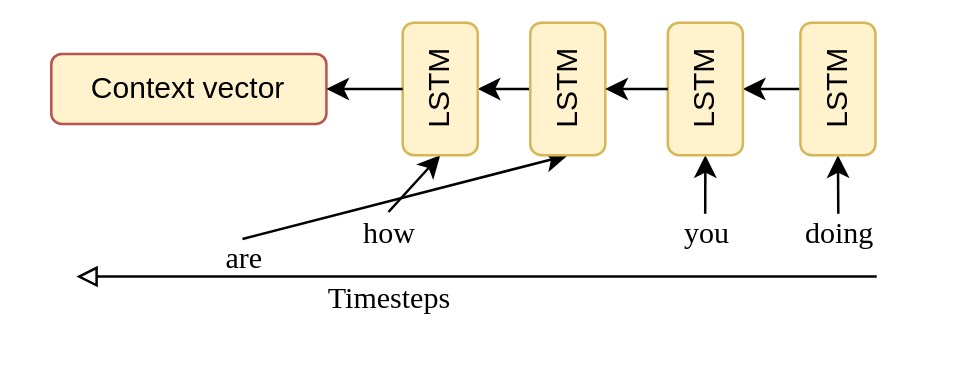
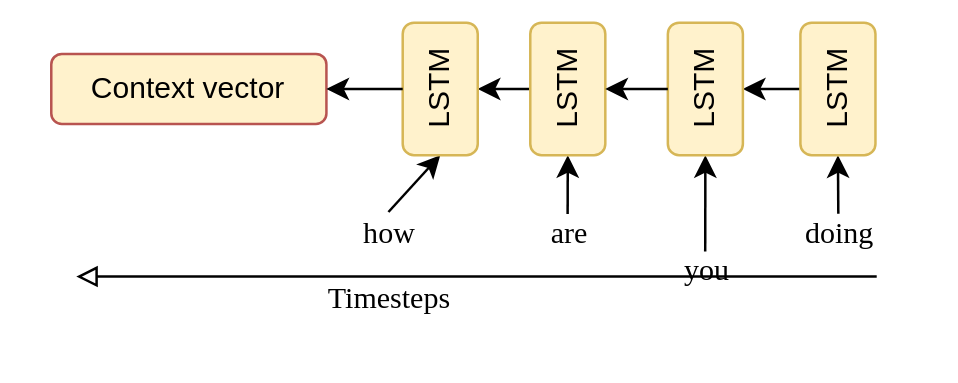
(705, 239) -> (705, 276)
(243, 264) -> (568, 239)
